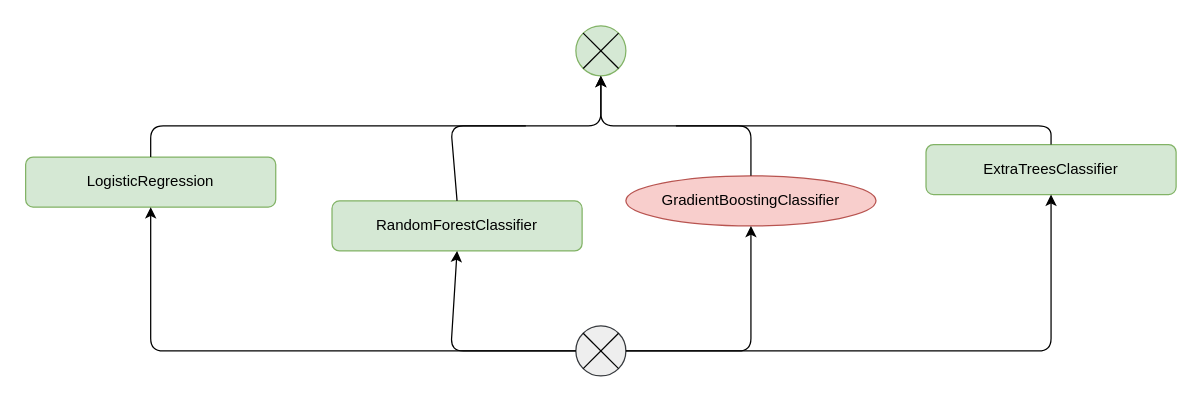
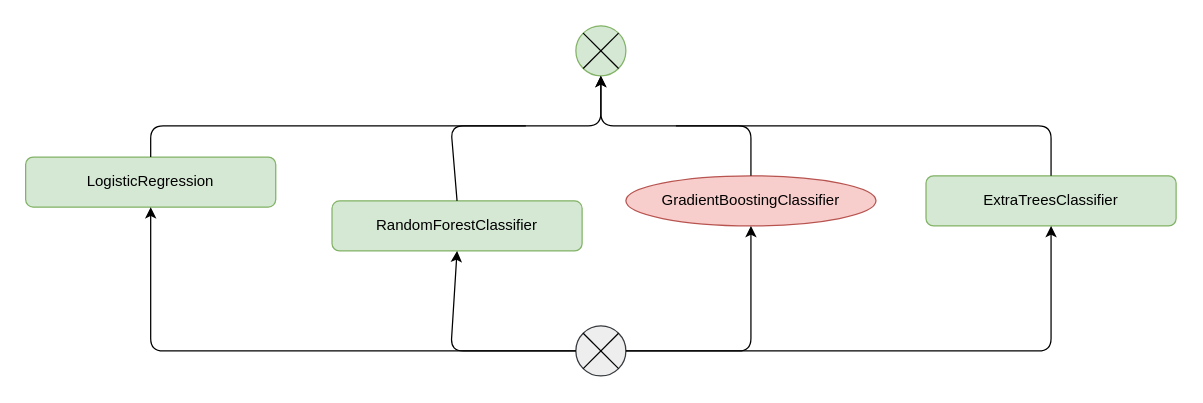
(1051, 169) -> (1051, 201)
